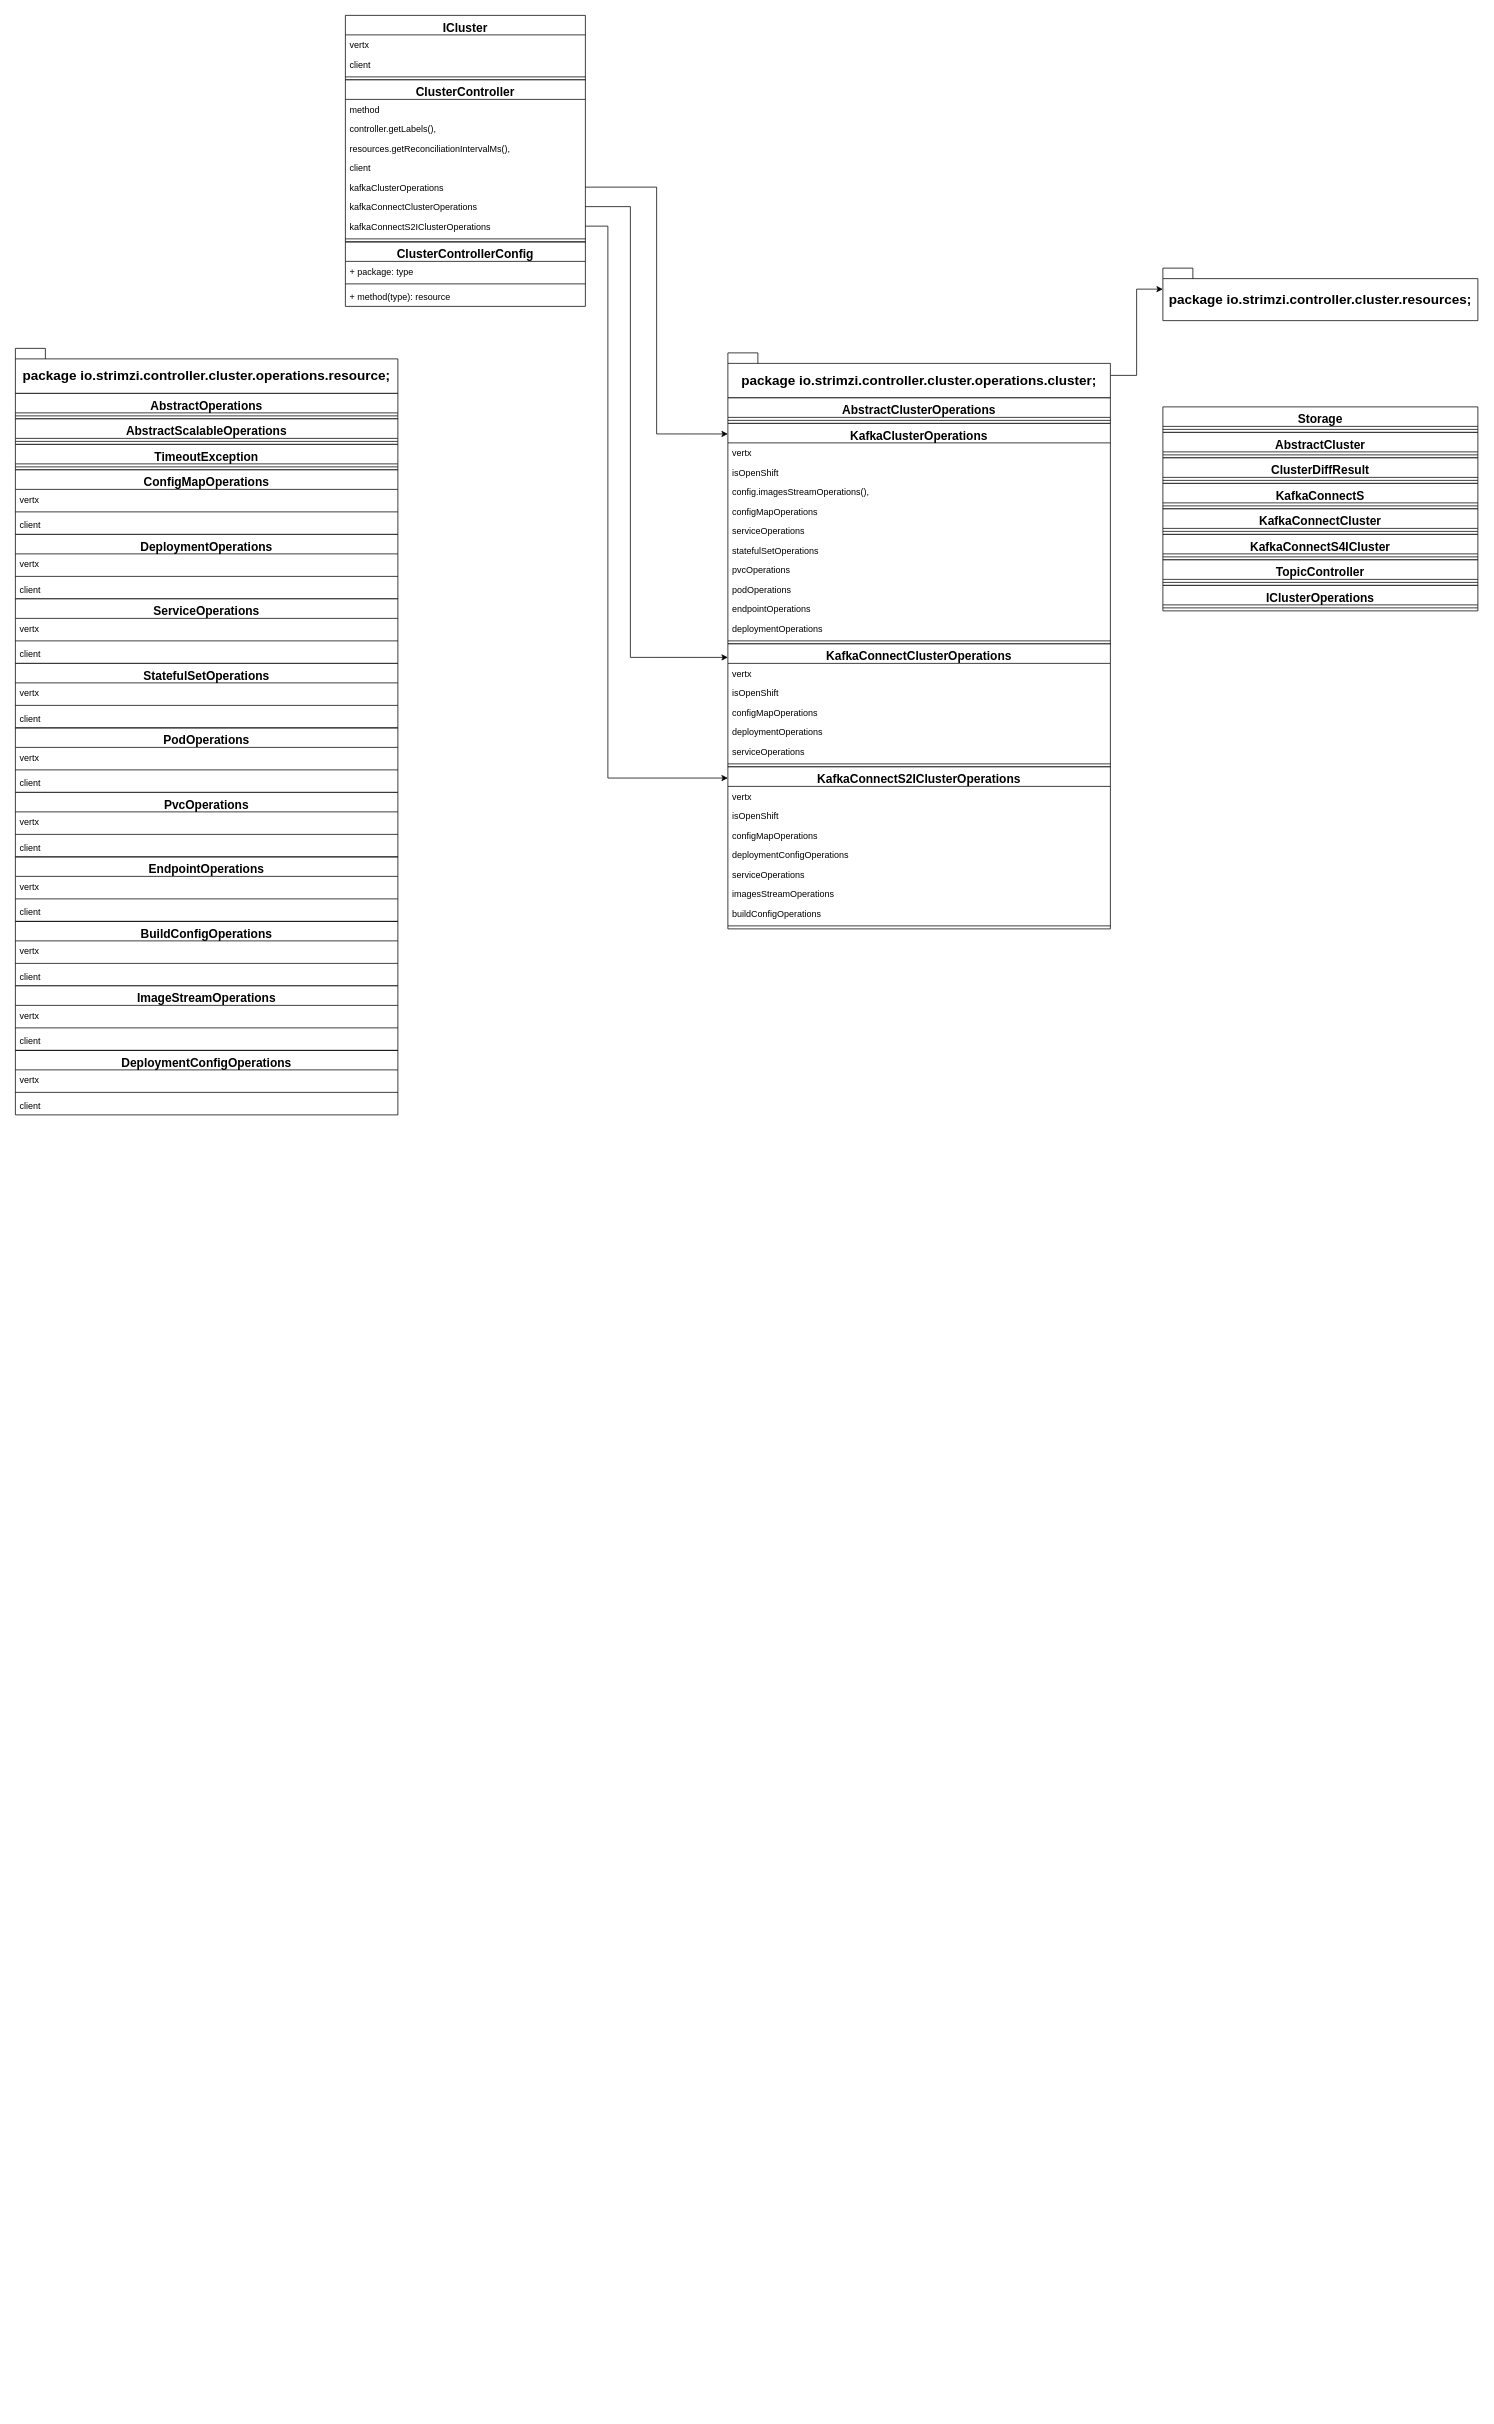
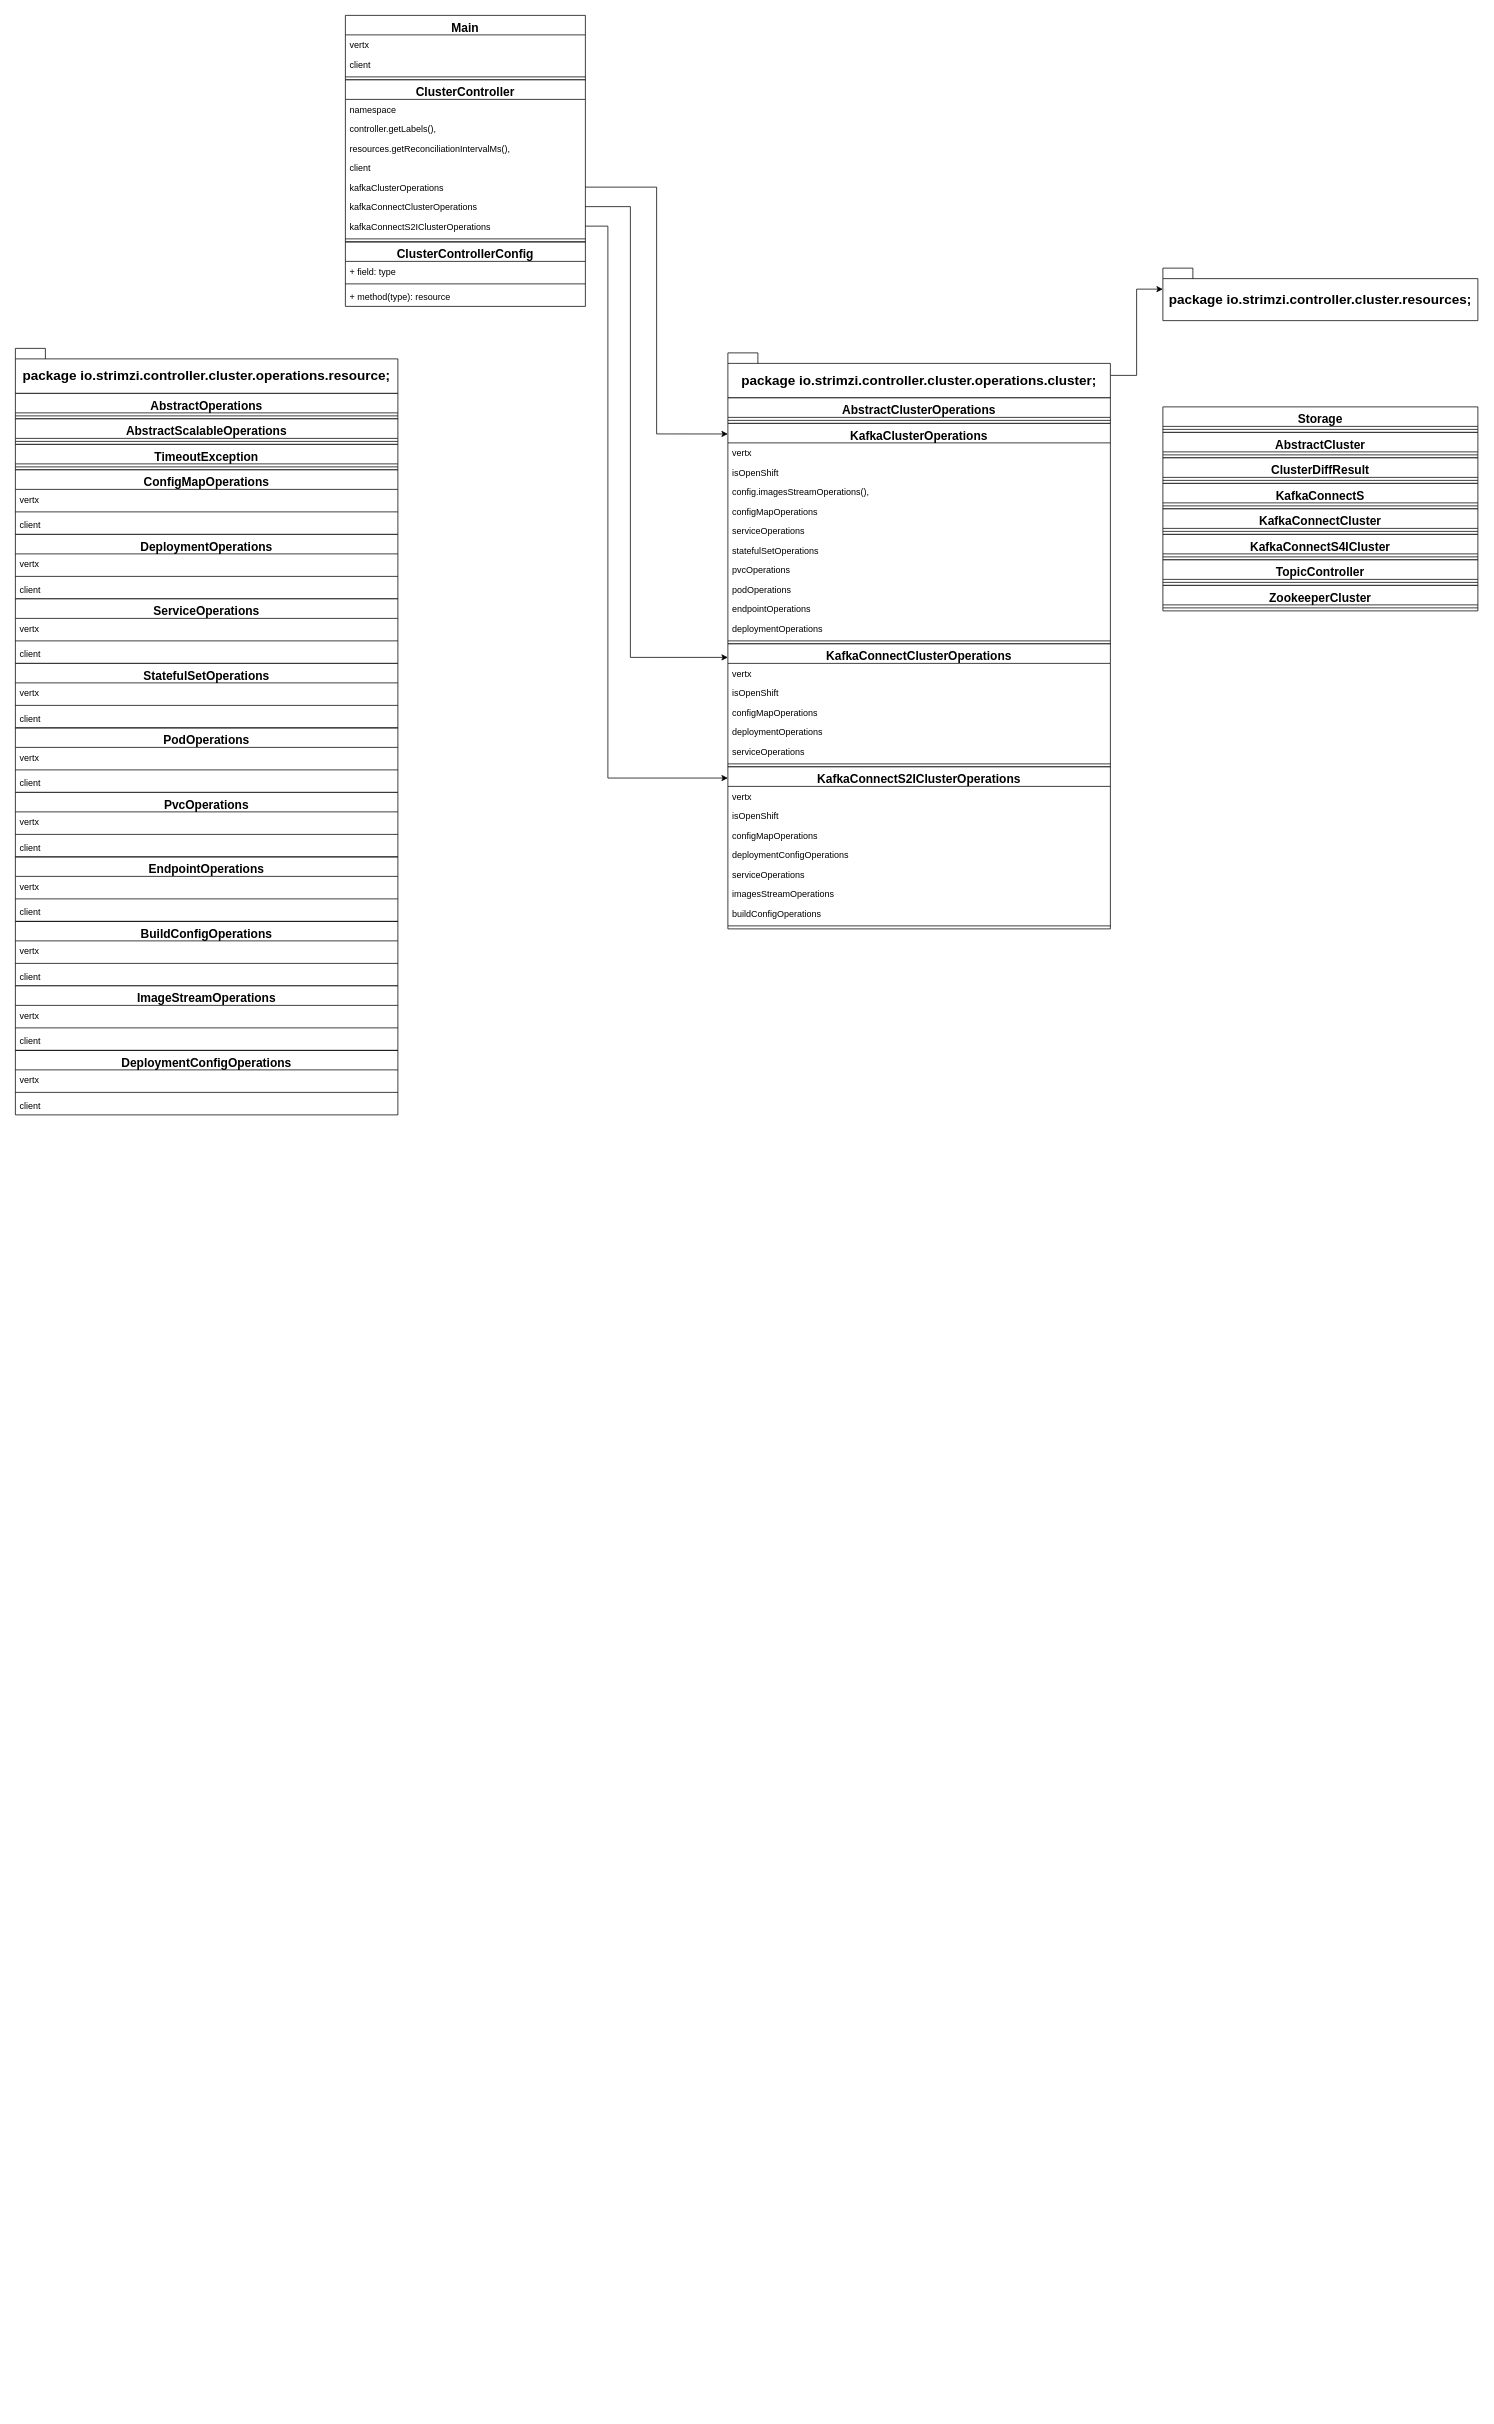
(465, 28) -> (465, 28)
(365, 110) -> (372, 110)
(384, 272) -> (376, 272)
(1320, 598) -> (1320, 598)
